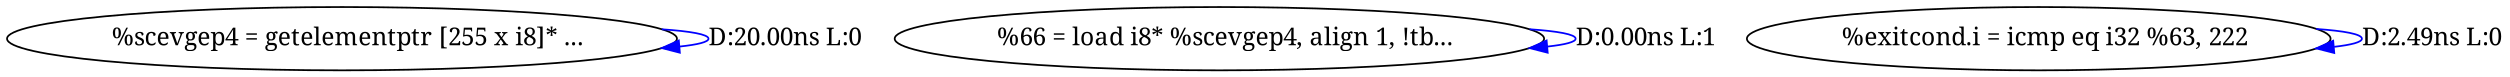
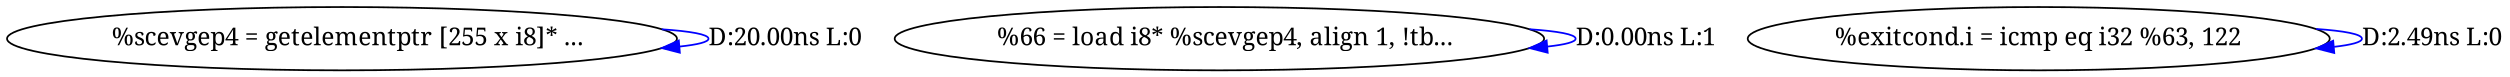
(2039, 39) -> (2039, 39)
